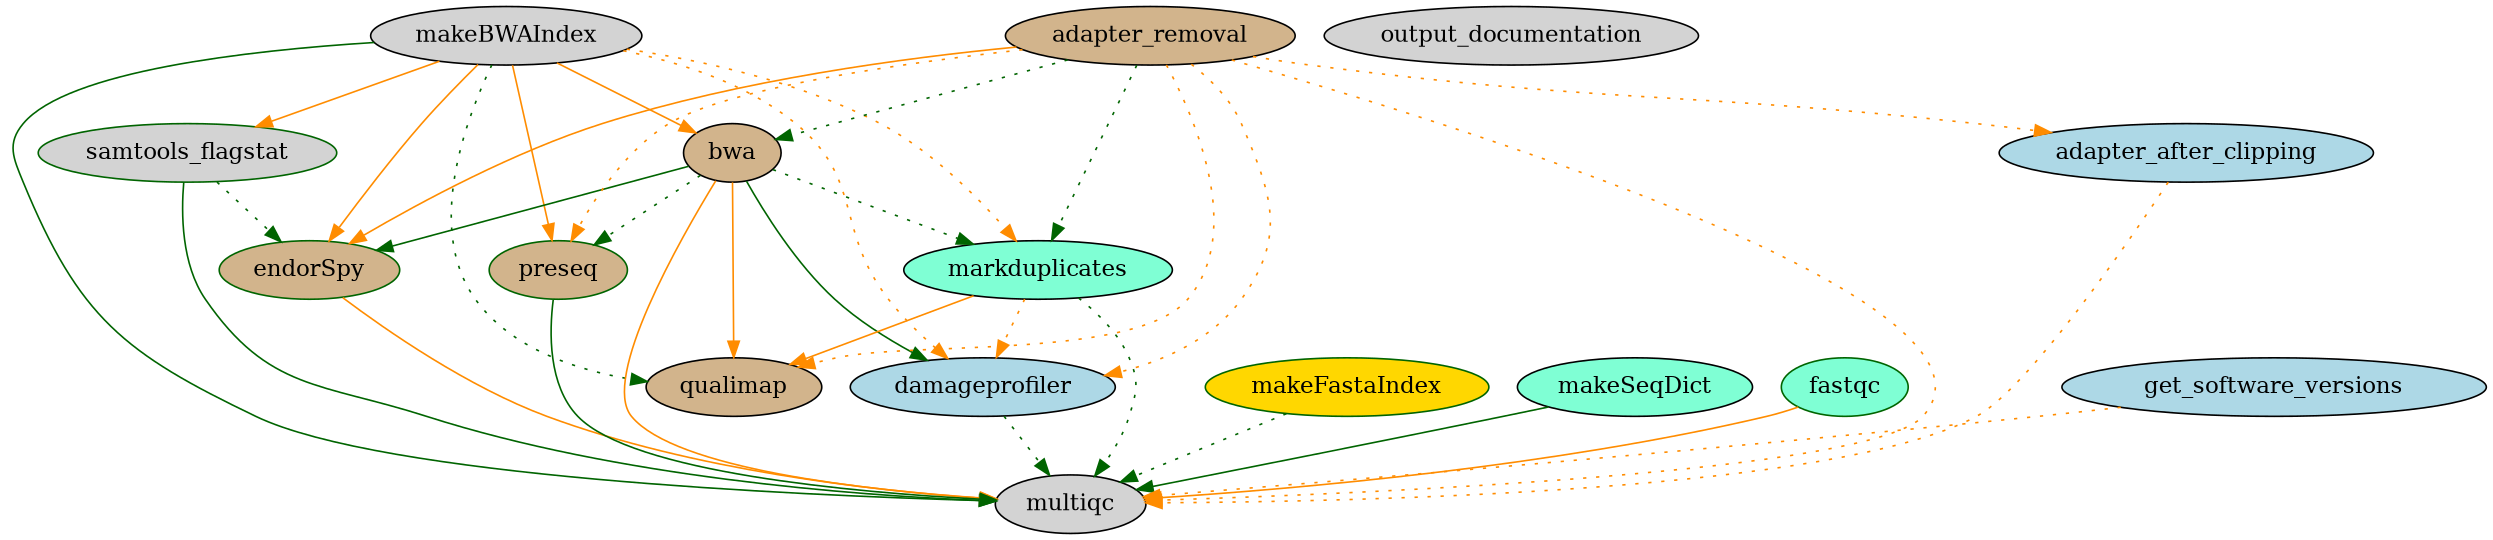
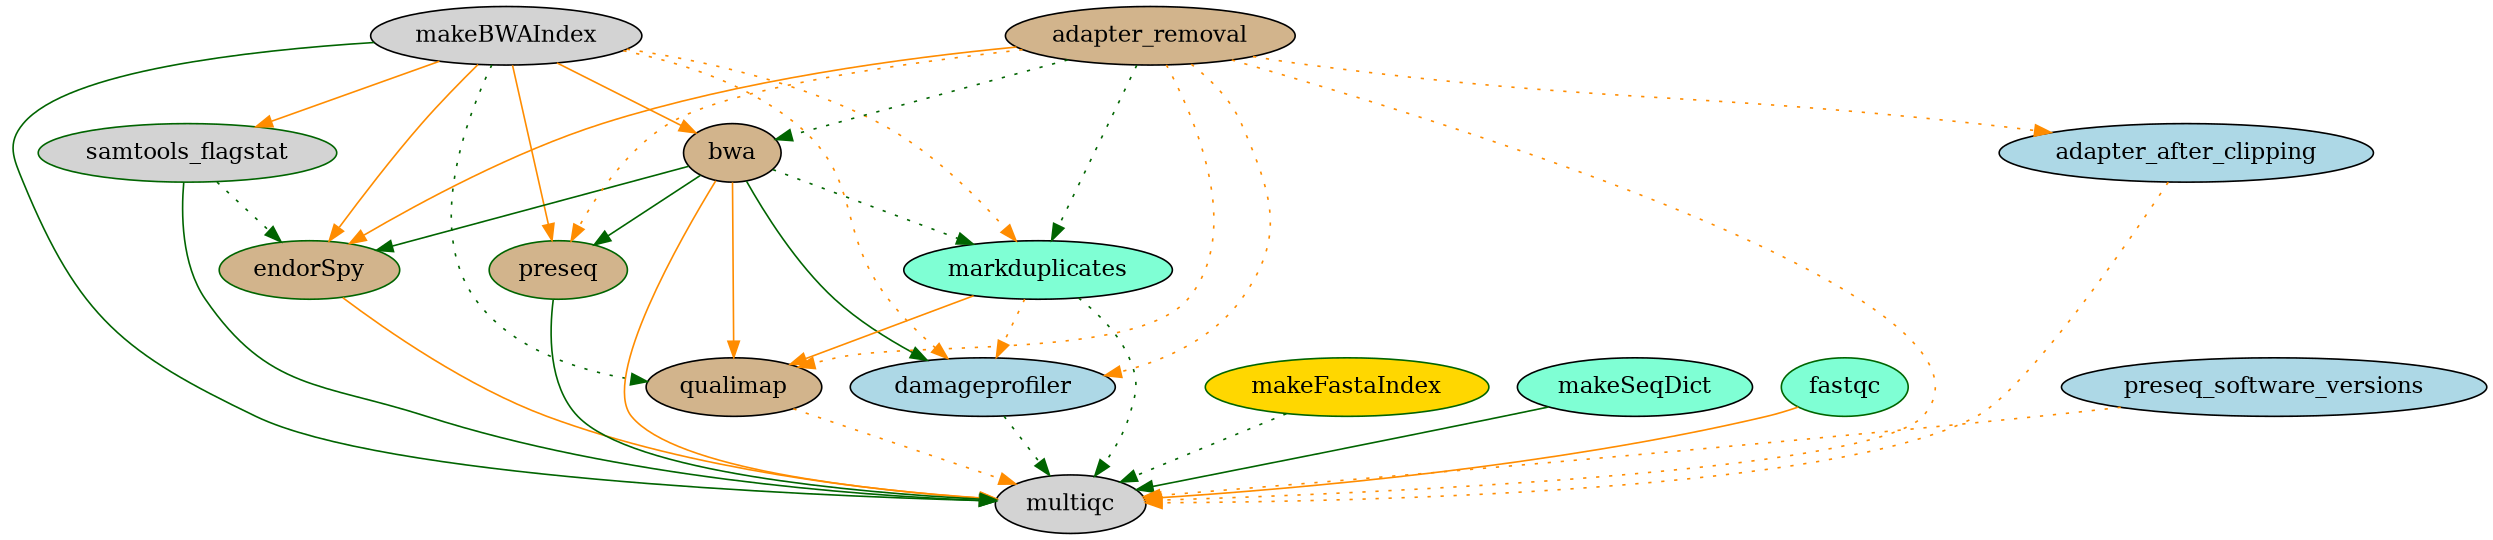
(1511, 36) -> none
(654, 206) -> (654, 206)
(2274, 387) -> (2274, 387)
none -> (897, 444)
